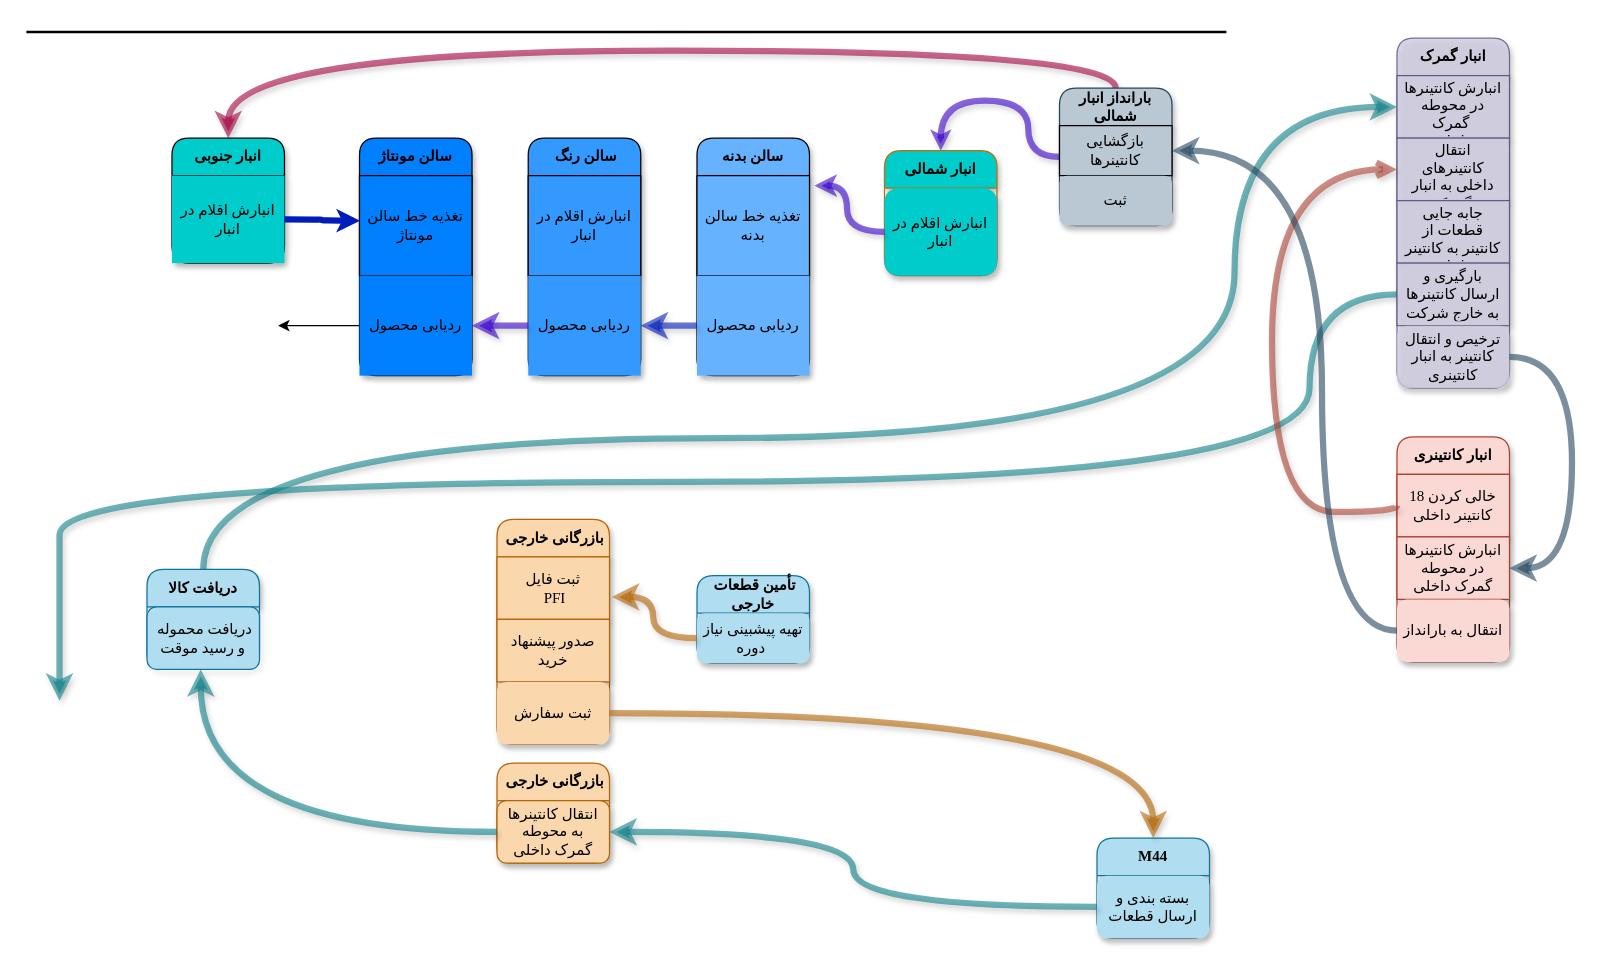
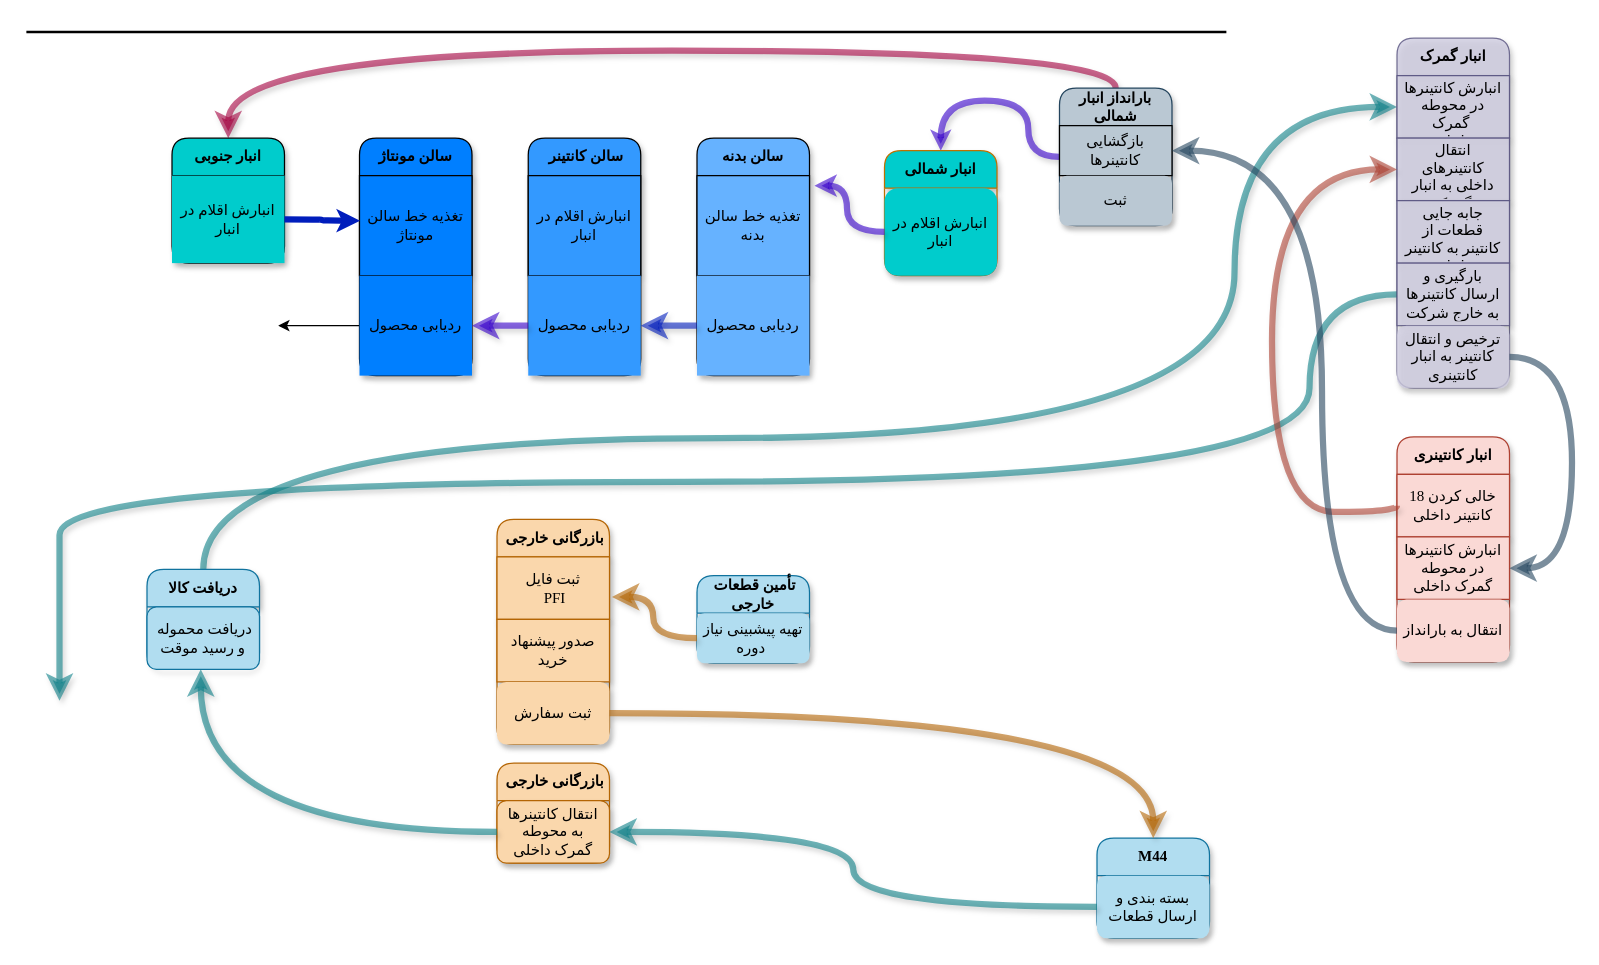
(584, 157) -> (584, 157)
(1377, 170) -> (1377, 170)
